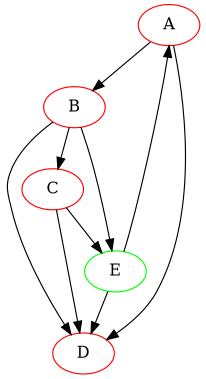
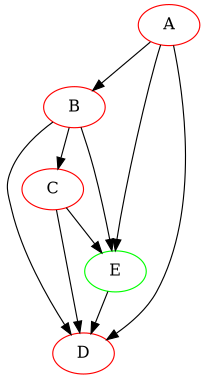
(148, 155) -> (136, 142)
